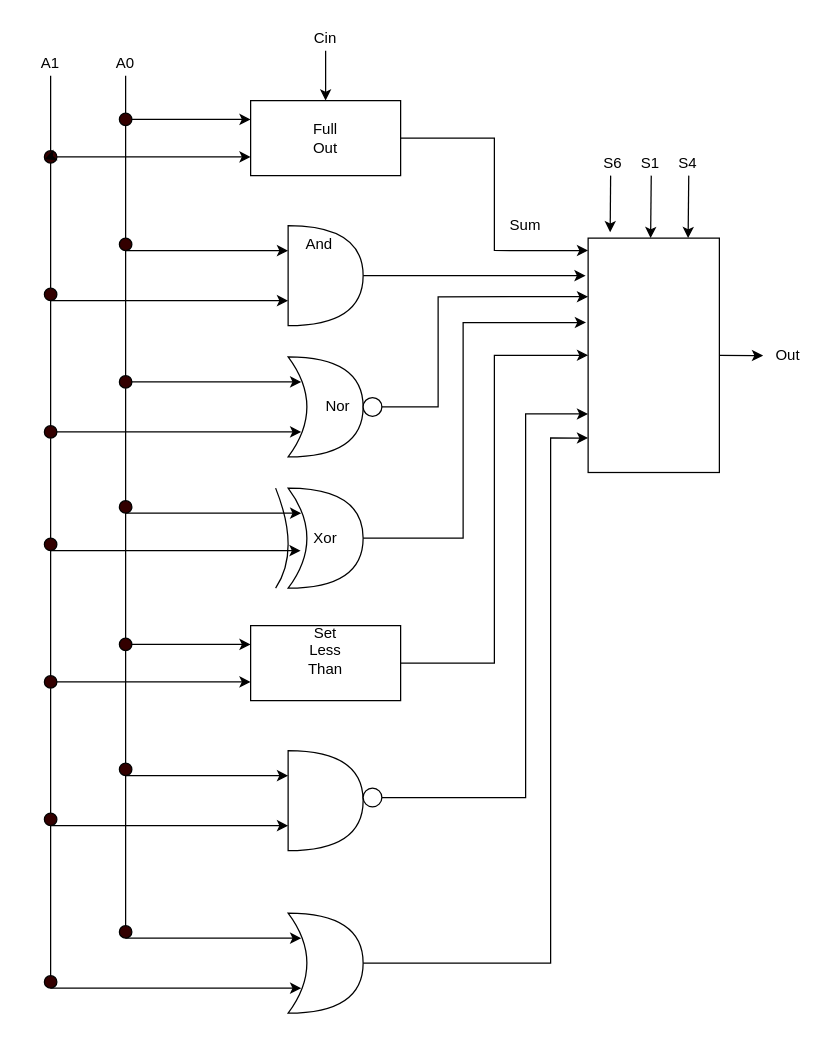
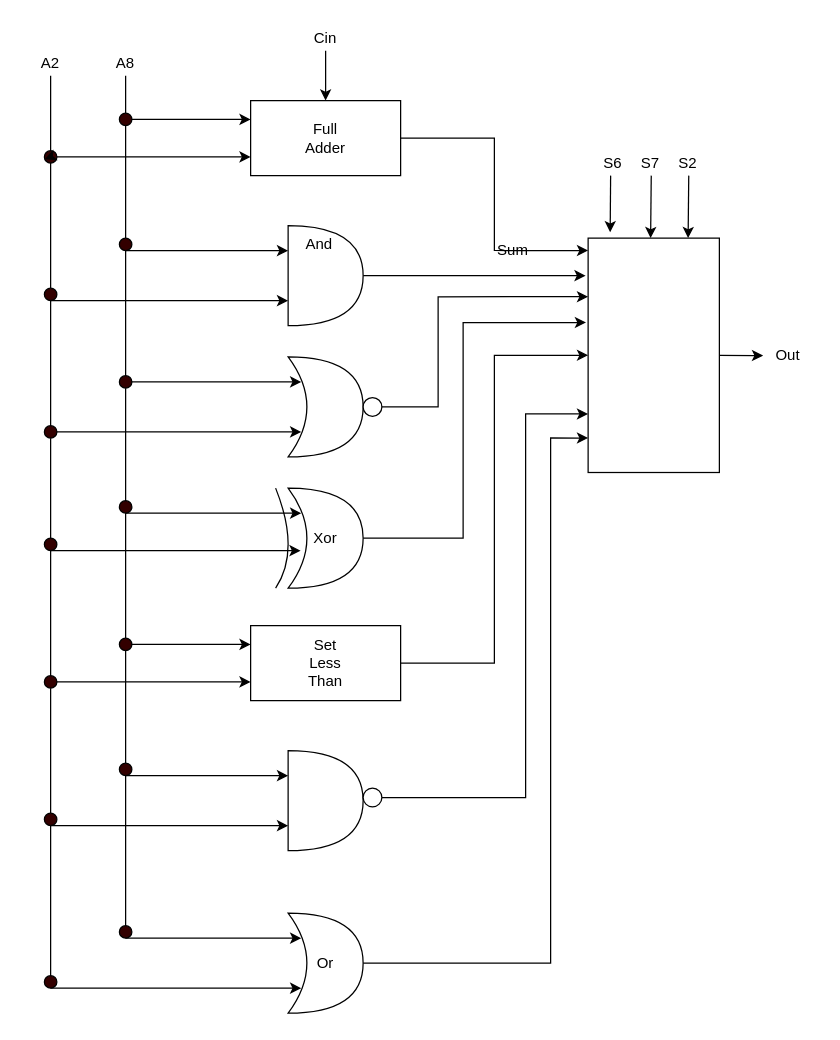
(51, 63) -> (51, 63)
(126, 63) -> (126, 63)
(326, 138) -> (326, 138)
(651, 163) -> (651, 163)
(688, 163) -> (688, 163)
(526, 226) -> (513, 251)
(338, 407) -> none
(326, 651) -> (326, 663)
none -> (326, 963)
